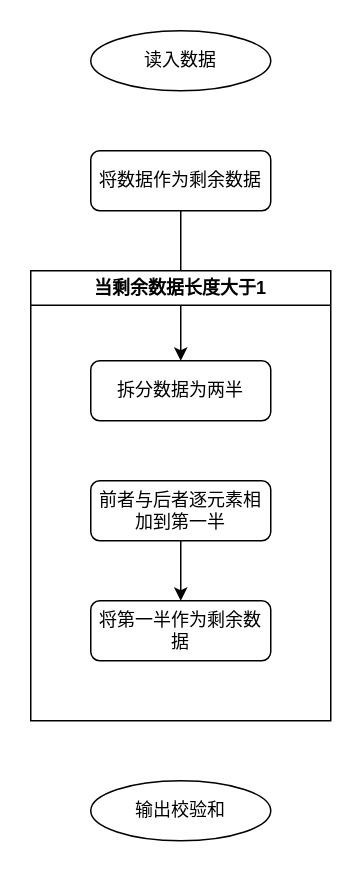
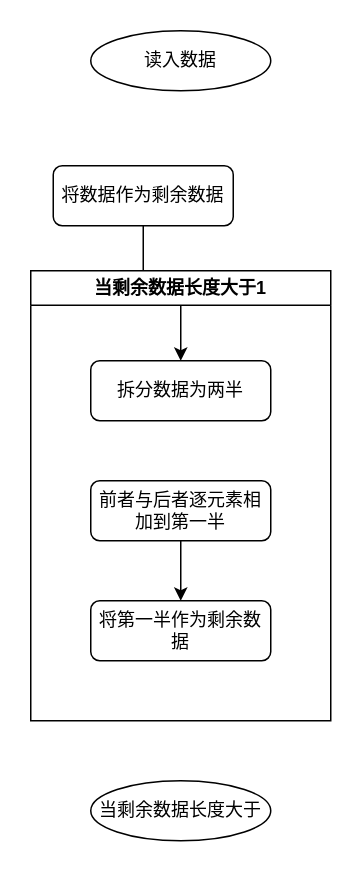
(181, 181) -> (143, 196)
(181, 811) -> (181, 811)
